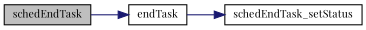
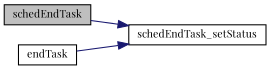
(105, 15) -> (104, 22)
